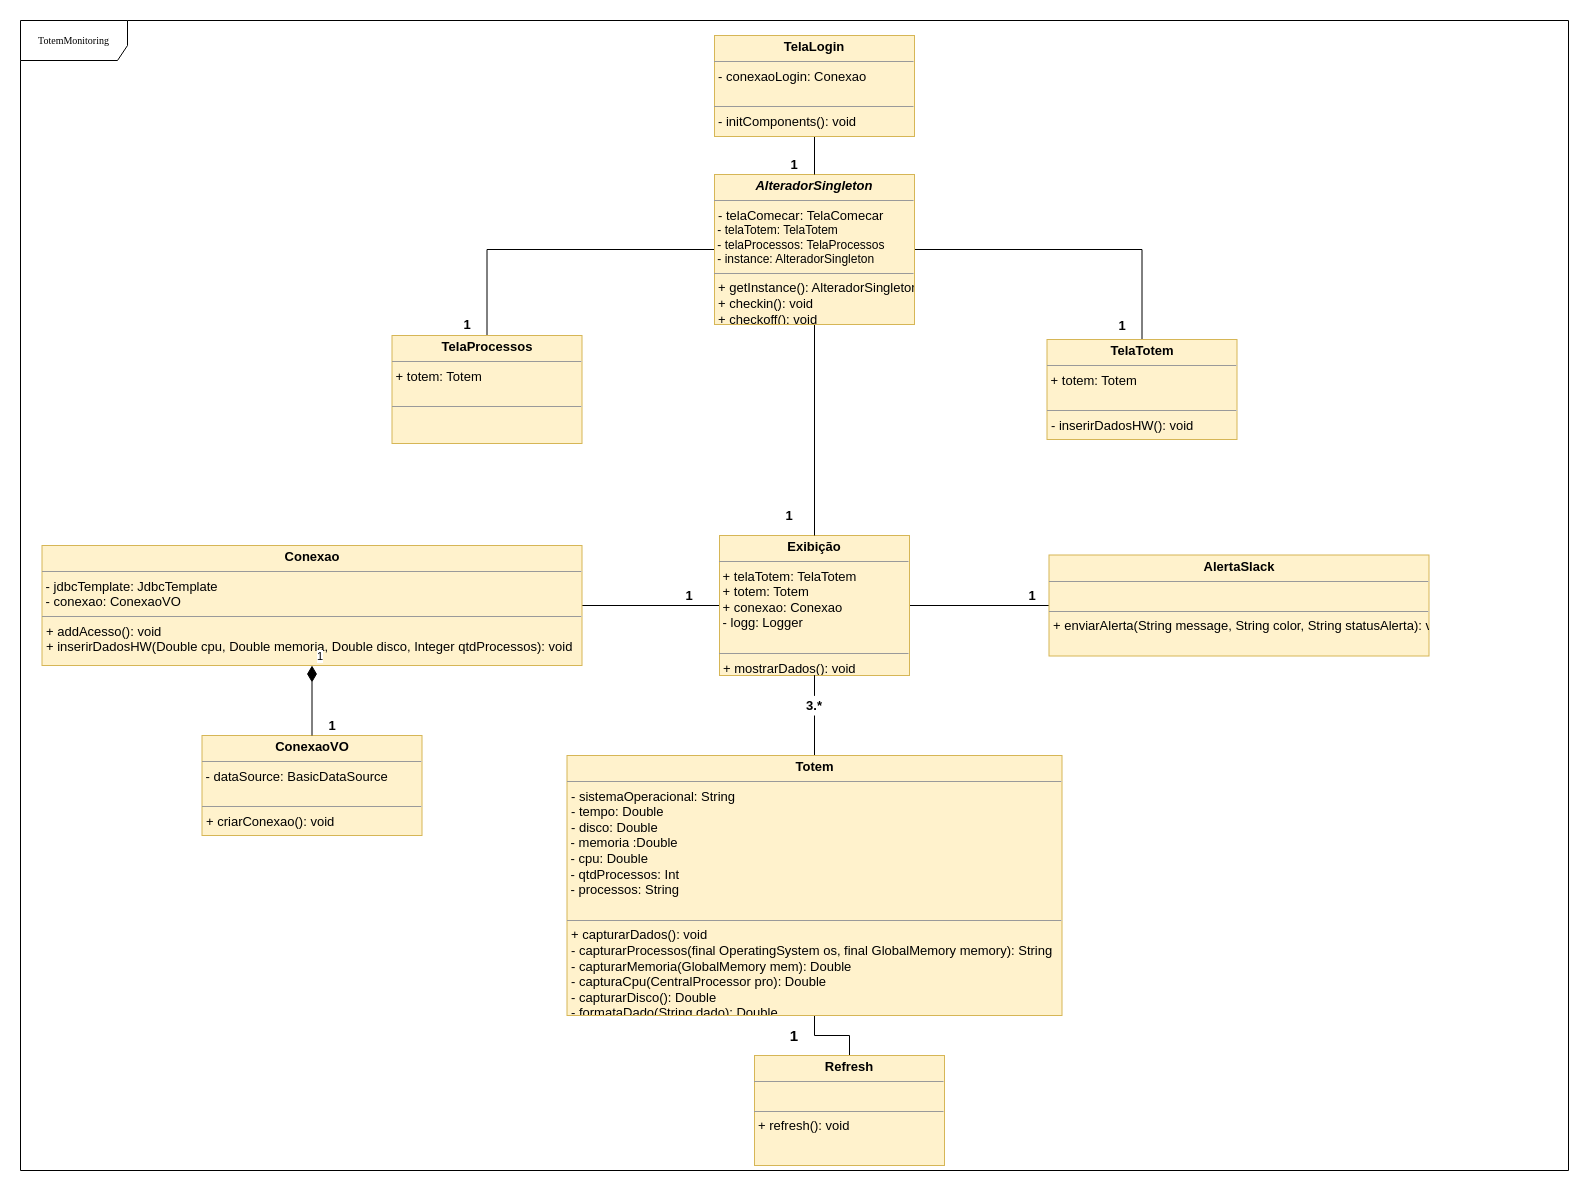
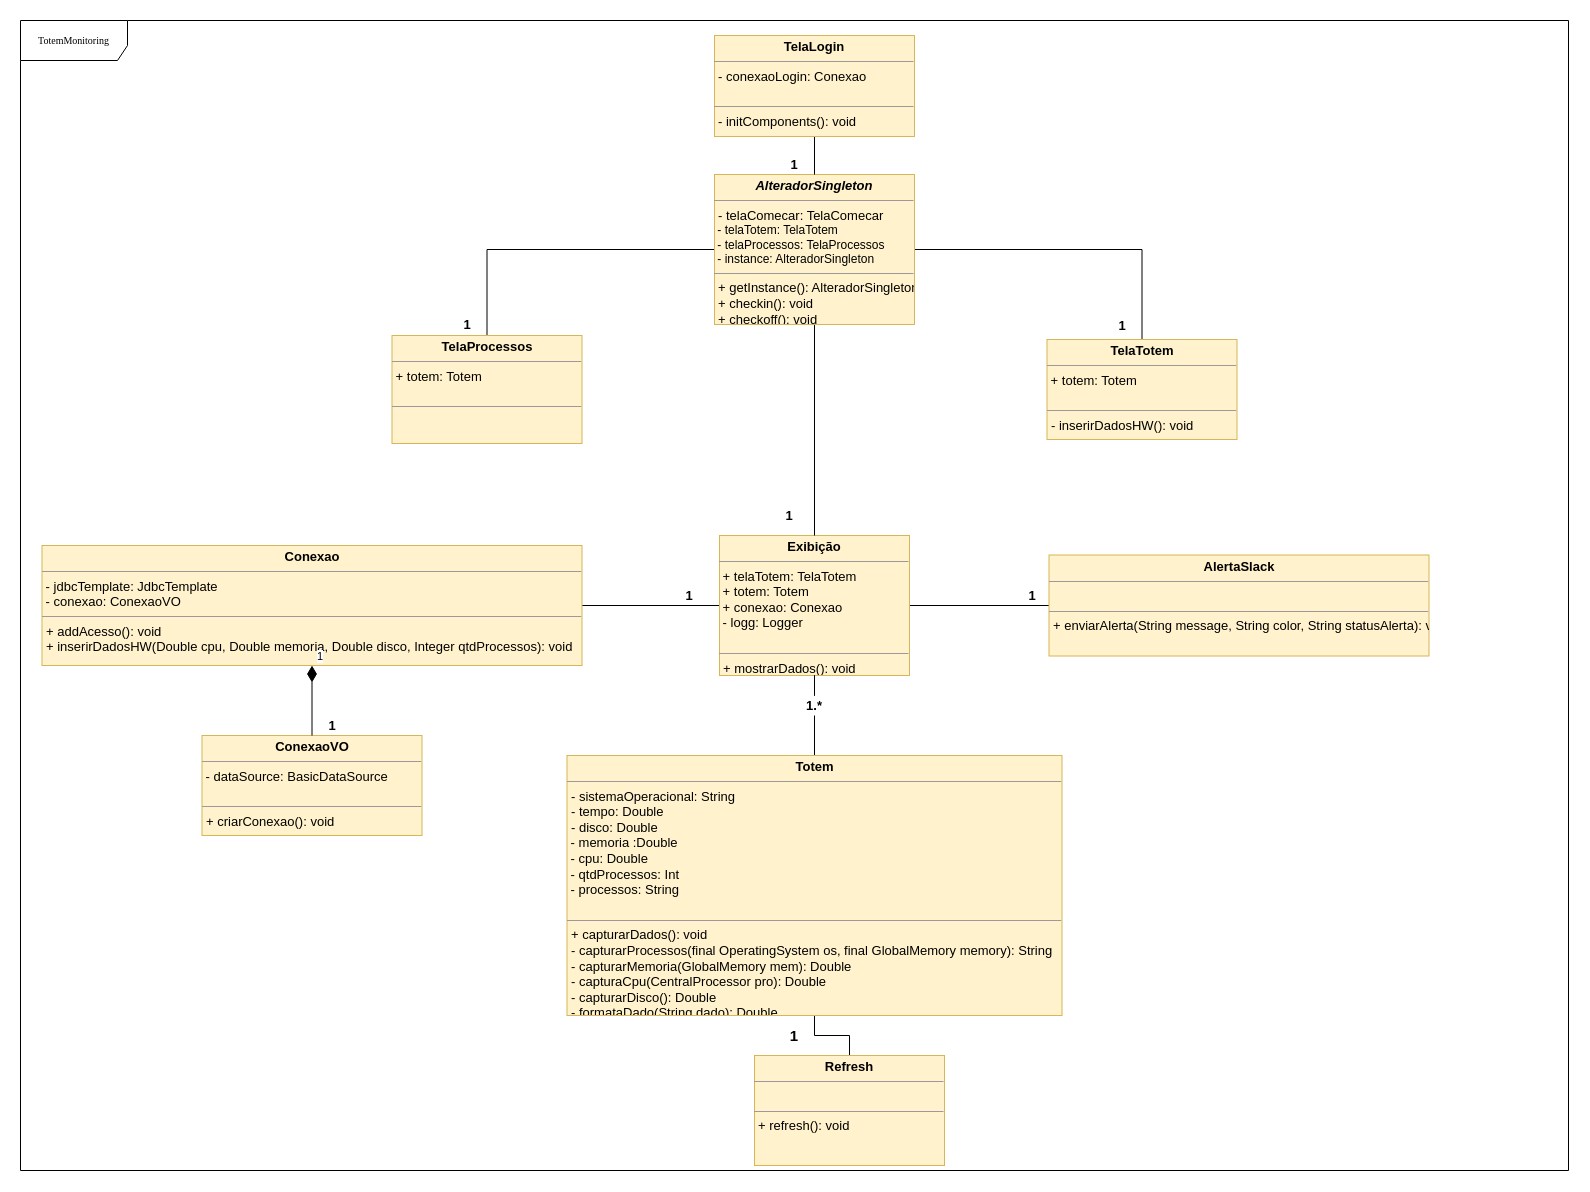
(815, 706) -> (815, 706)
